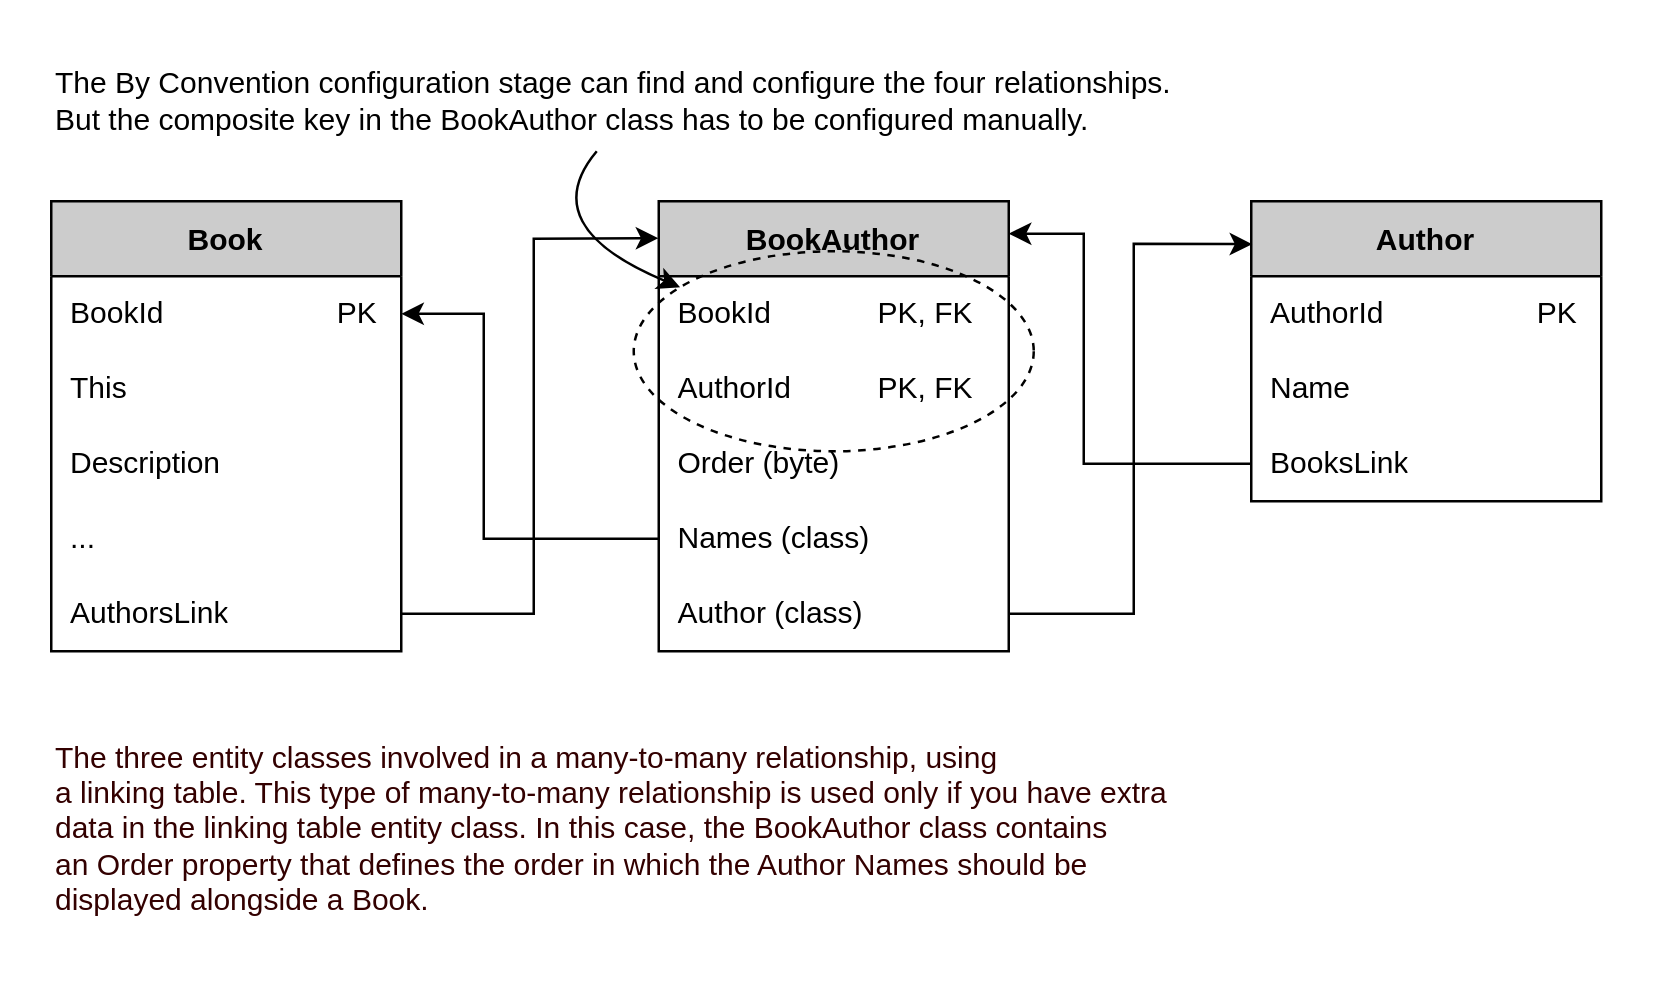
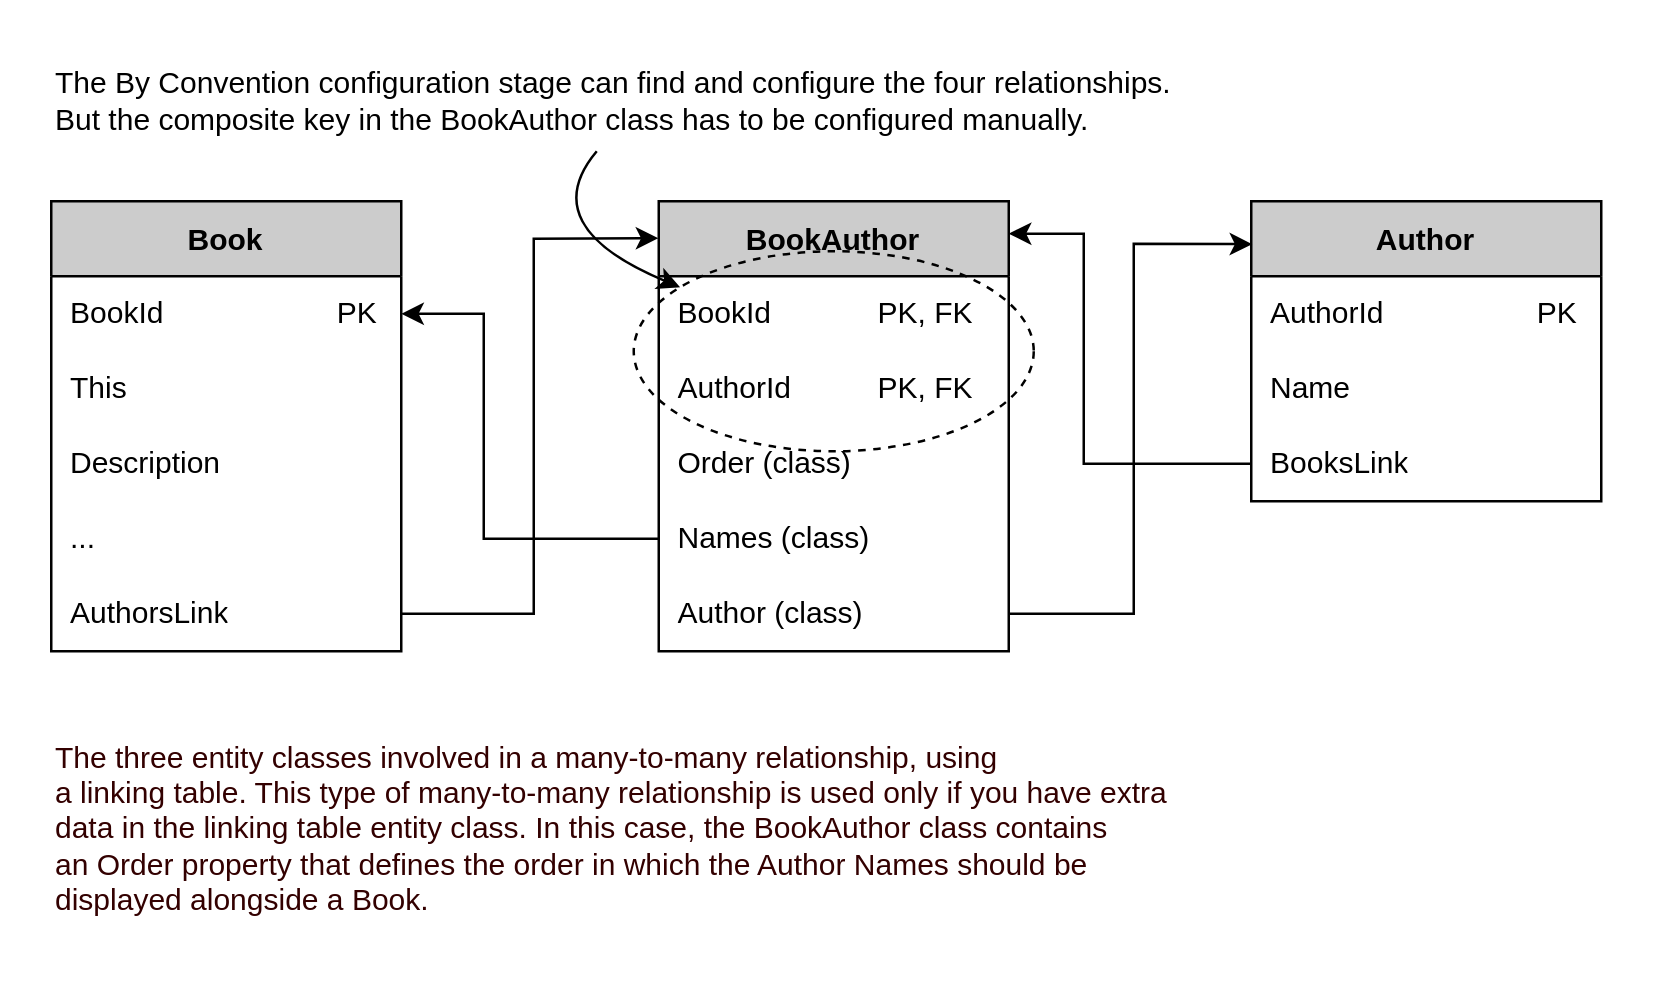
(776, 464) -> (780, 464)
